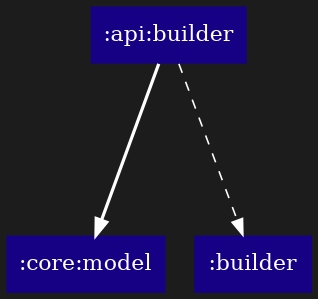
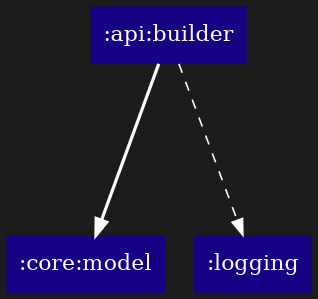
(253, 264) -> (253, 264)
